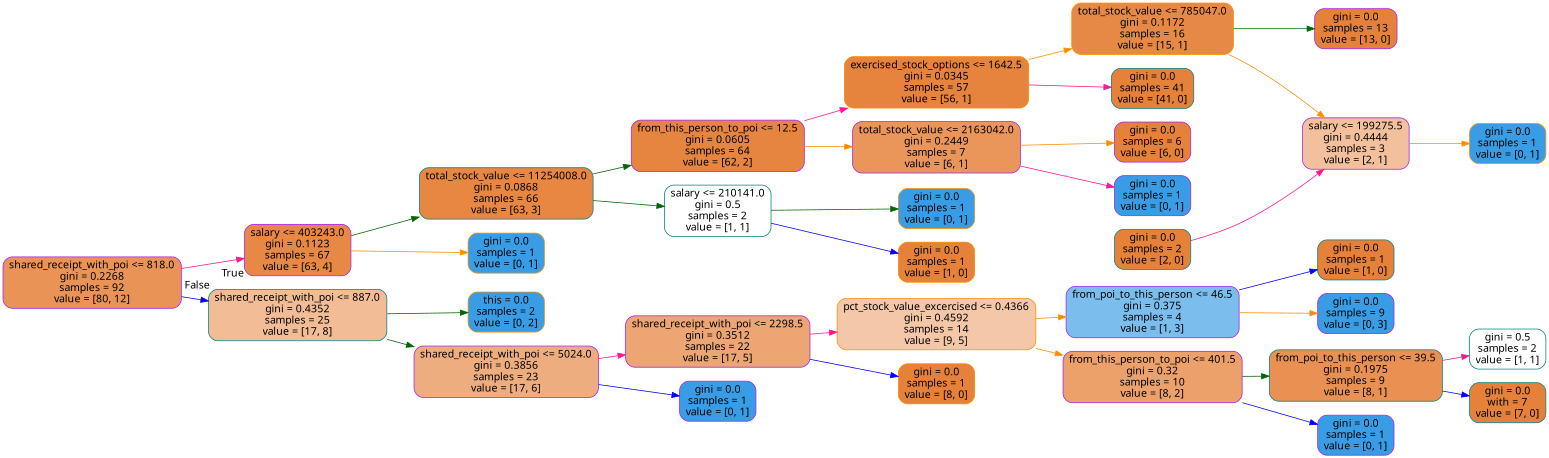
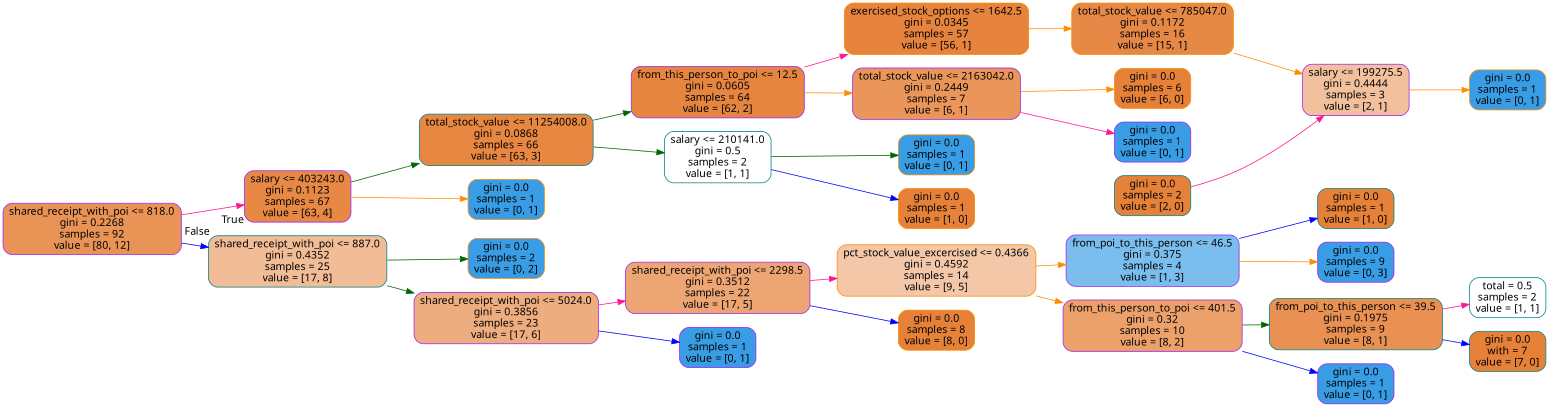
(1356, 29) -> none
(1153, 88) -> none
(1153, 142) -> (1153, 88)
(506, 312) -> (506, 258)
(1508, 349) -> (1508, 298)
(937, 384) -> (937, 330)
